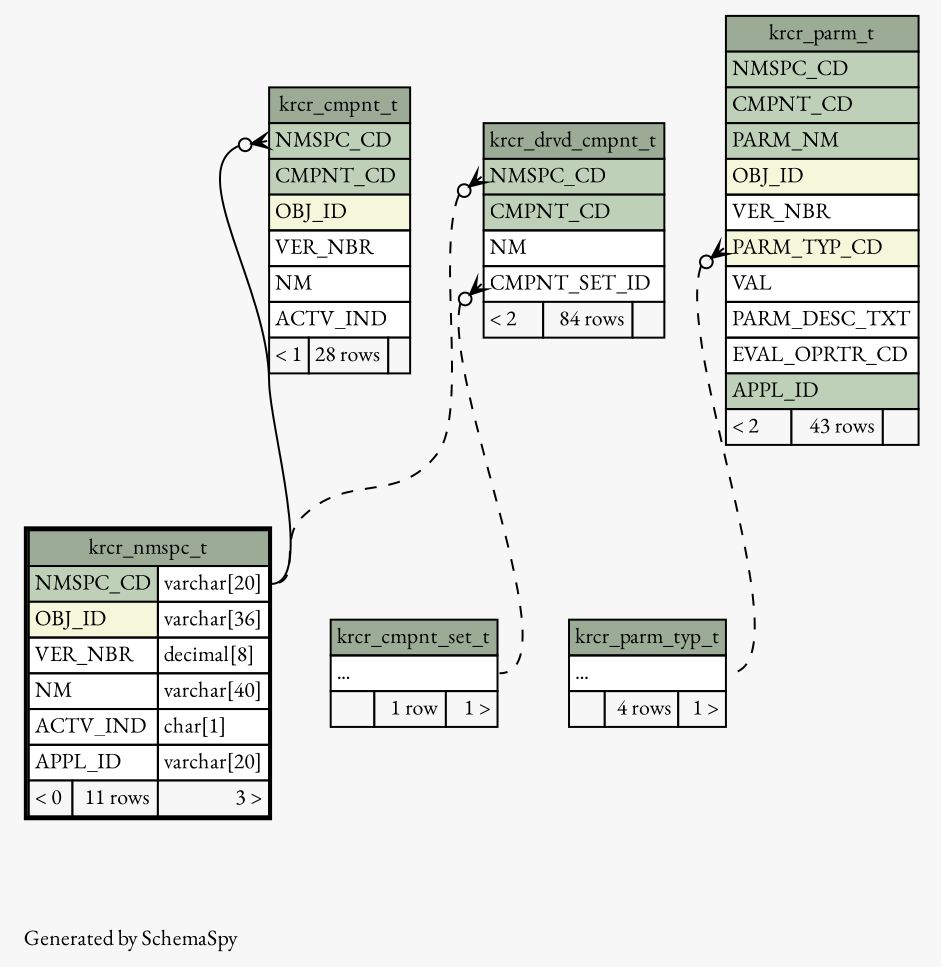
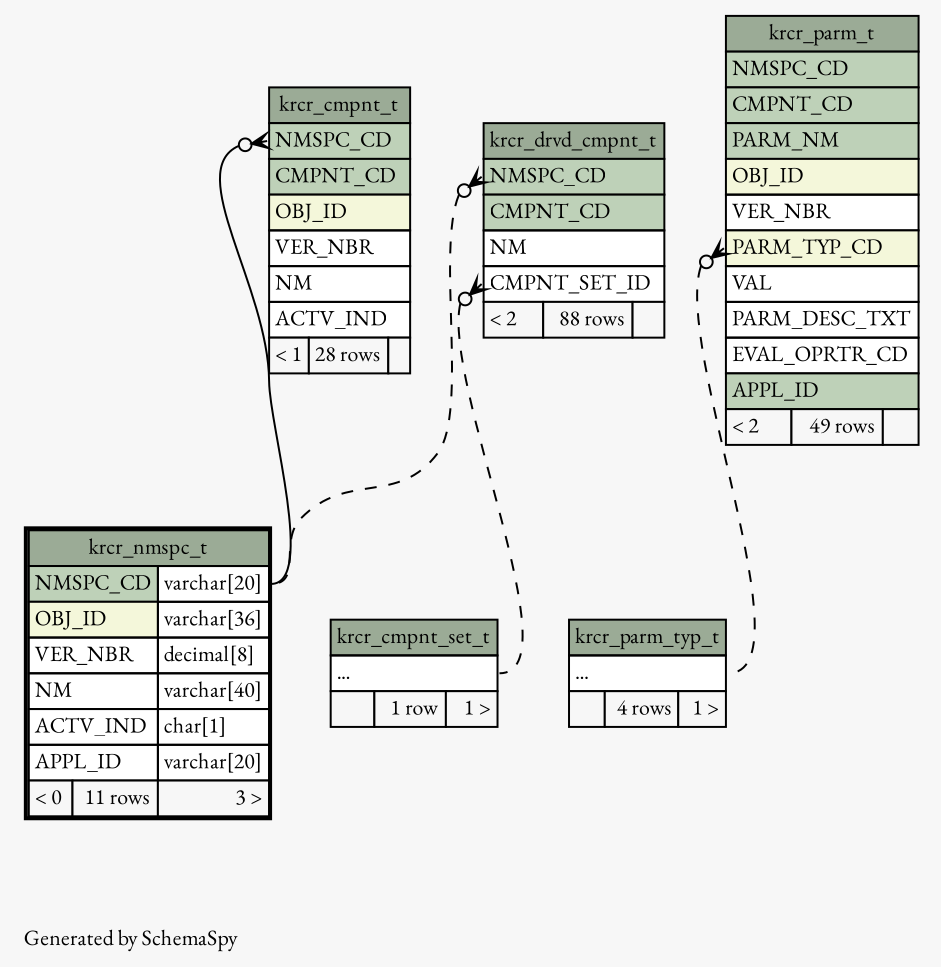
(593, 319) -> (593, 319)
(843, 426) -> (843, 426)
